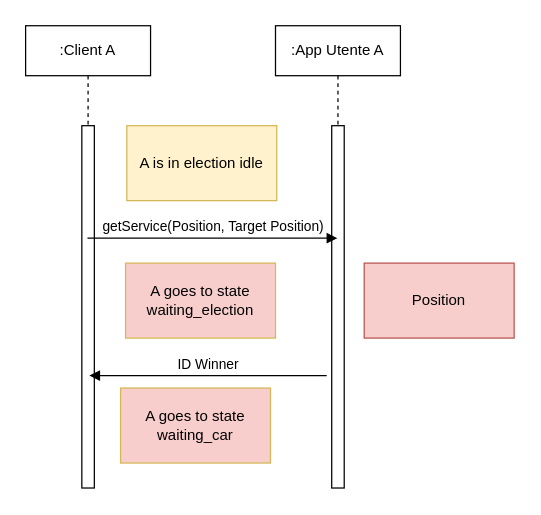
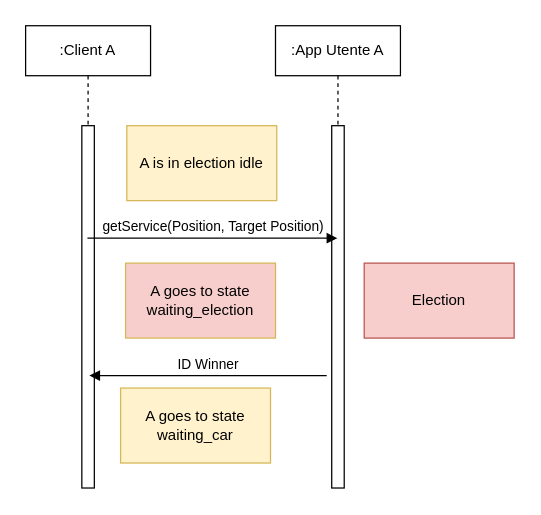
(439, 301) -> (439, 301)
(196, 426) -> (196, 426)
